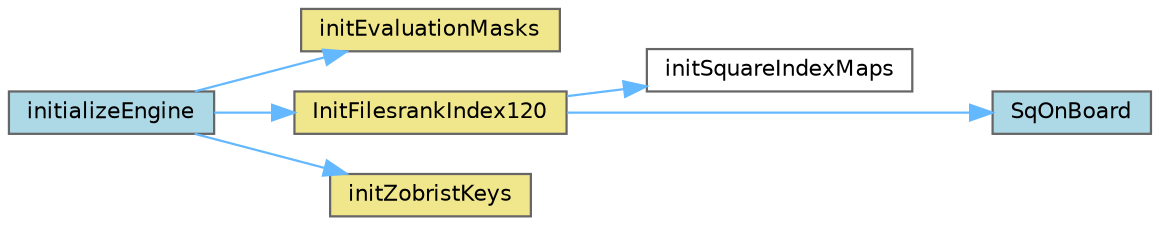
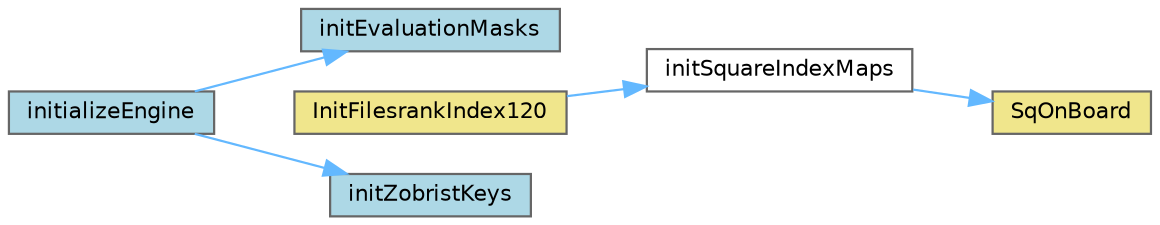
(430, 30) -> (430, 30)
(243, 113) -> none
(768, 113) -> (941, 94)
(1072, 113) -> (1072, 113)
(430, 195) -> (430, 195)
